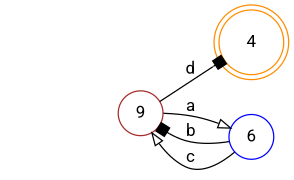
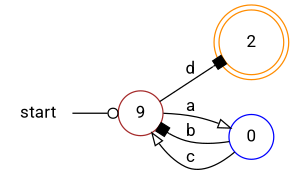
(251, 42) -> (251, 42)
none -> (39, 113)
(251, 137) -> (251, 137)
